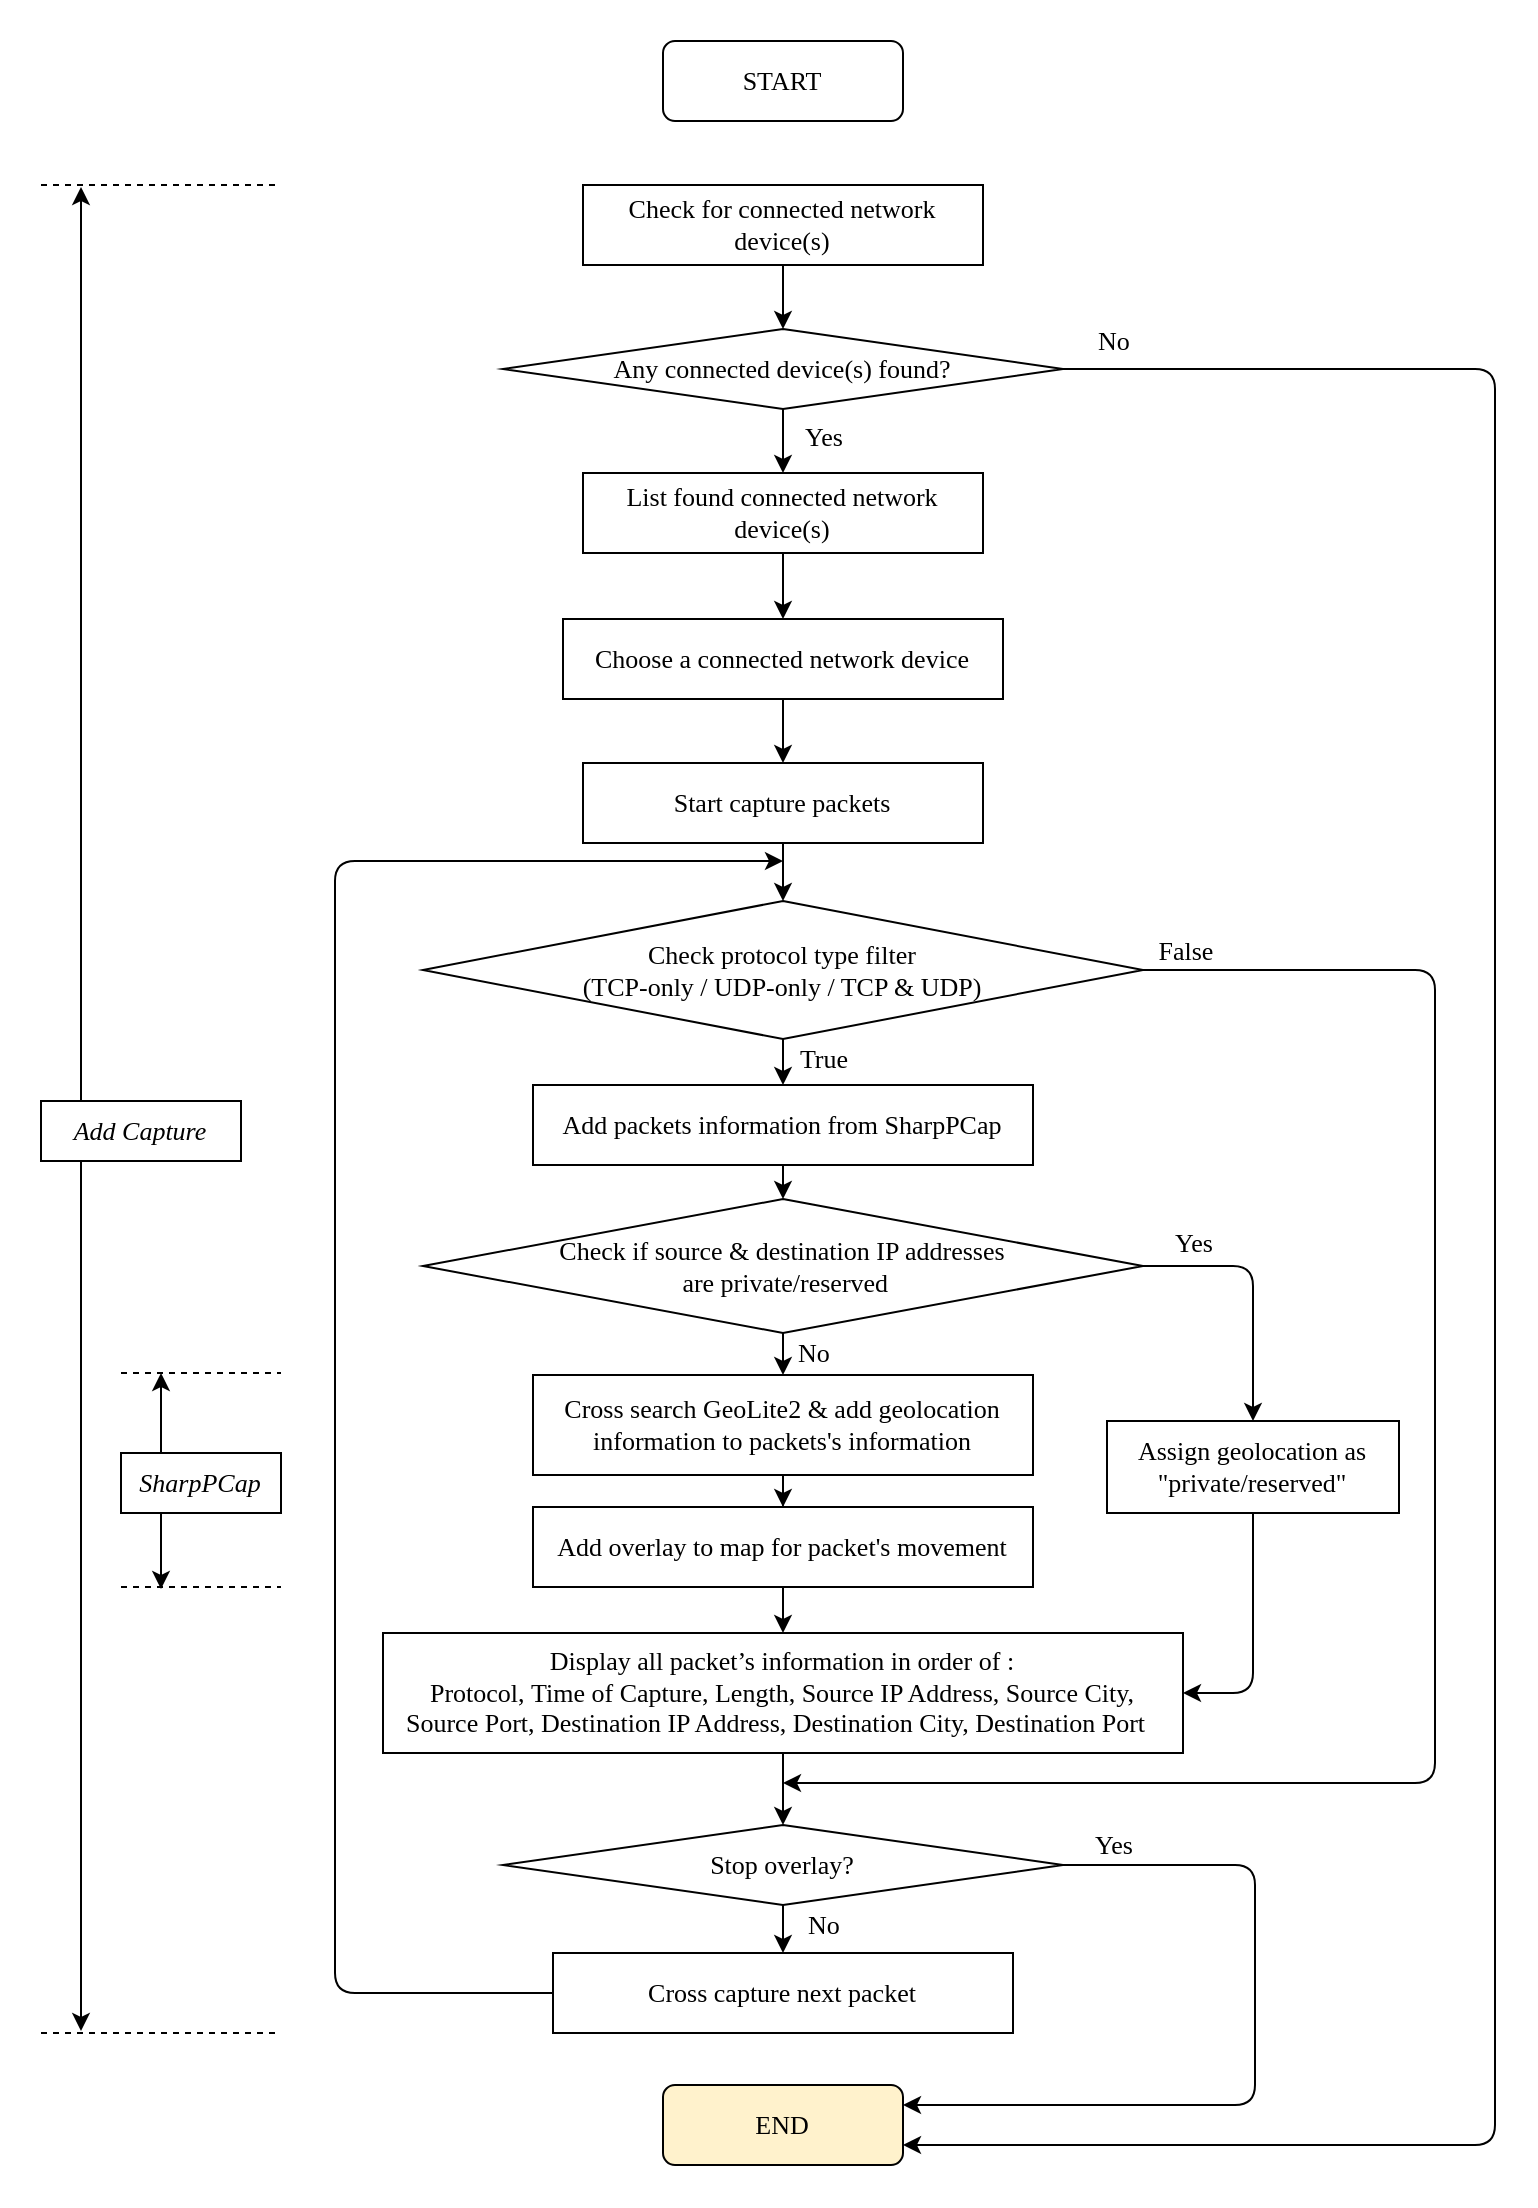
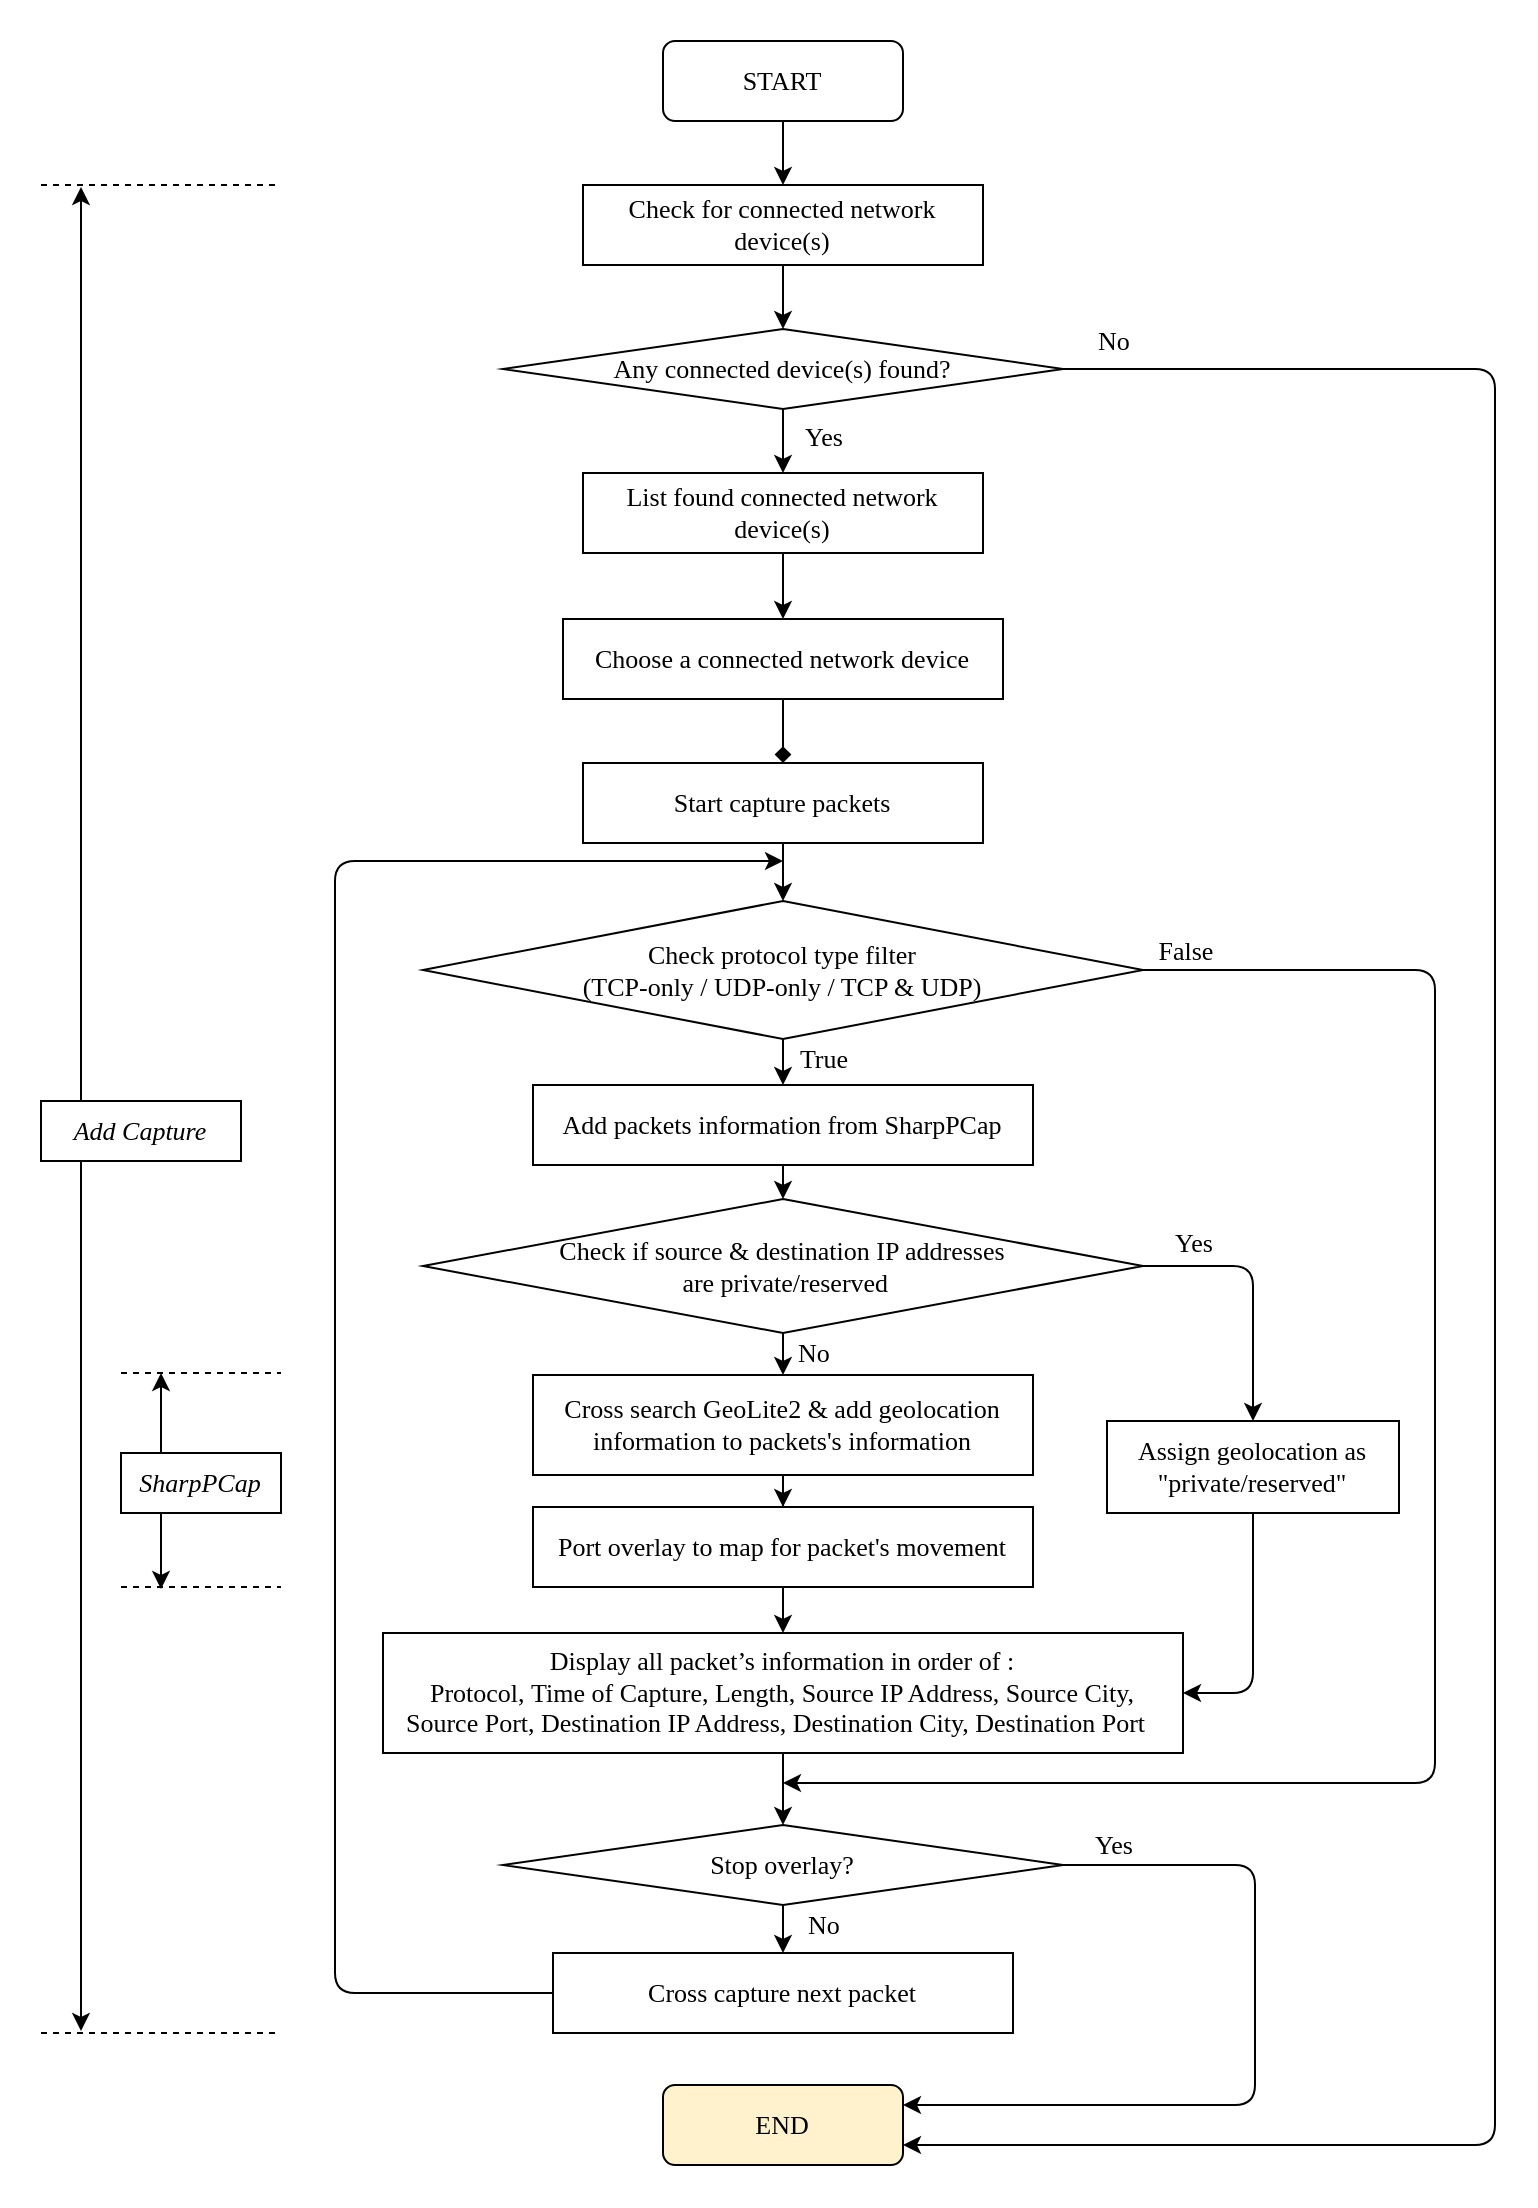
none -> (783, 155)
(783, 748) -> (783, 747)
(783, 1547) -> (783, 1547)
